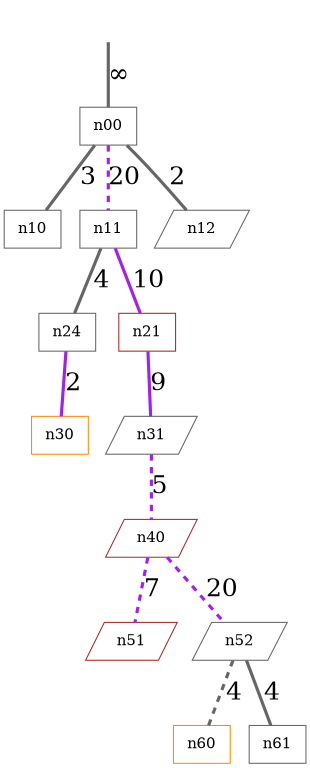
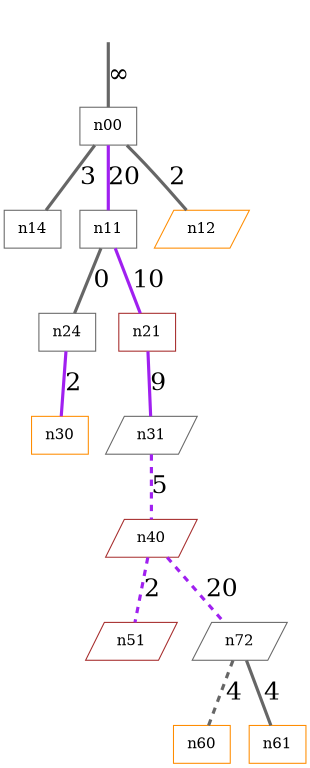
(108, 178) -> (108, 178)
(33, 229) -> (33, 229)
(202, 229) -> (202, 229)
(102, 281) -> (102, 281)
(152, 590) -> (152, 590)
(240, 641) -> (240, 641)
(278, 744) -> (278, 744)
